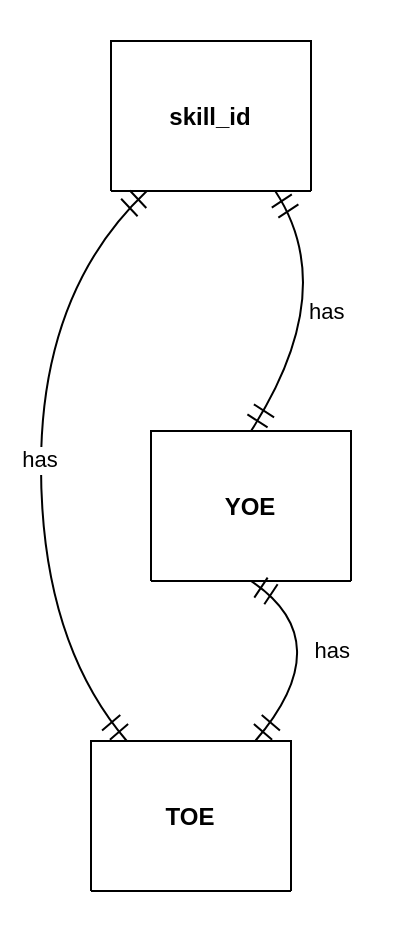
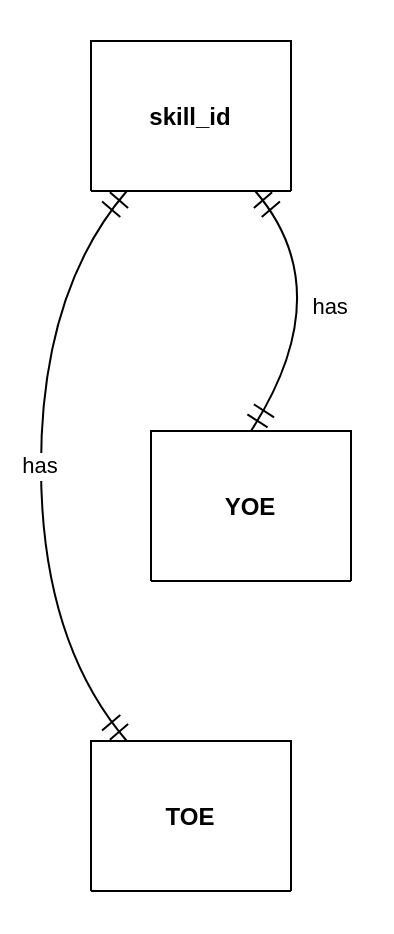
(211, 116) -> (191, 116)
(296, 661) -> none
